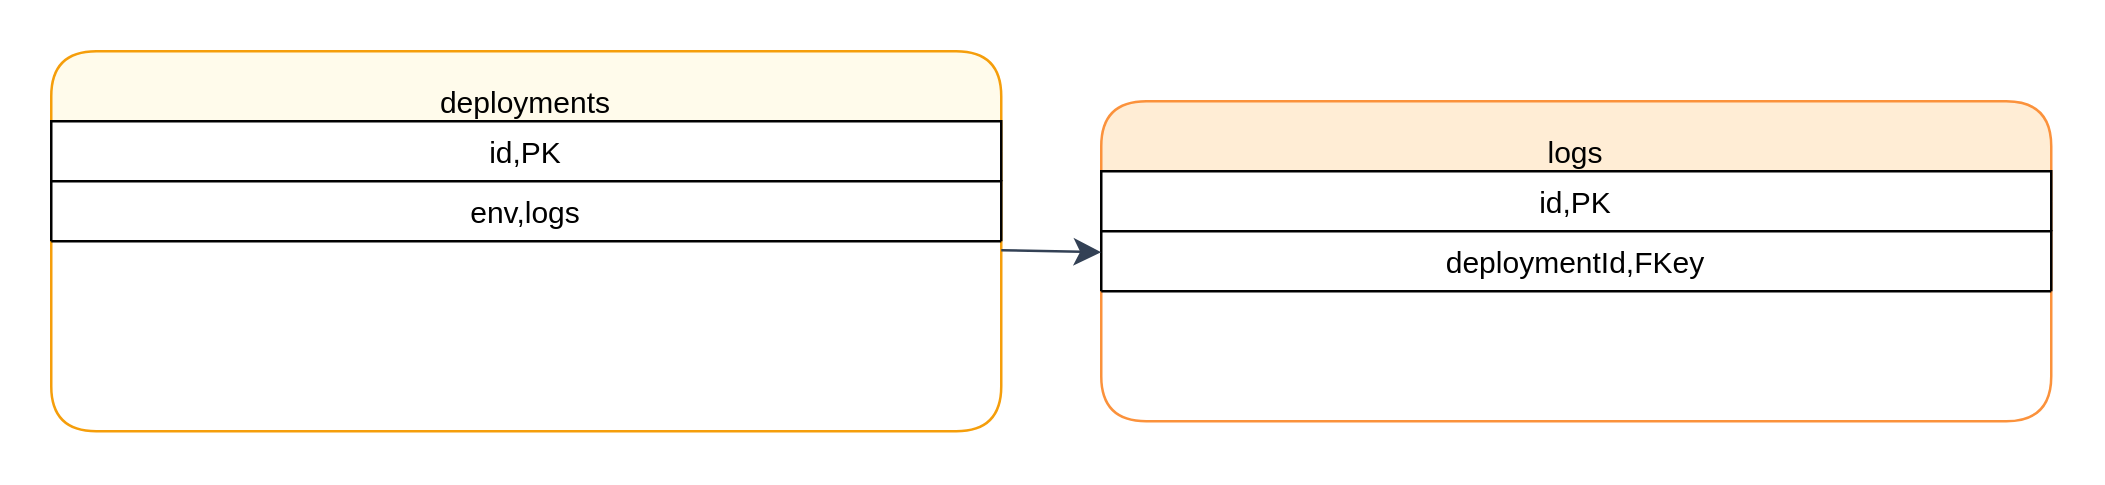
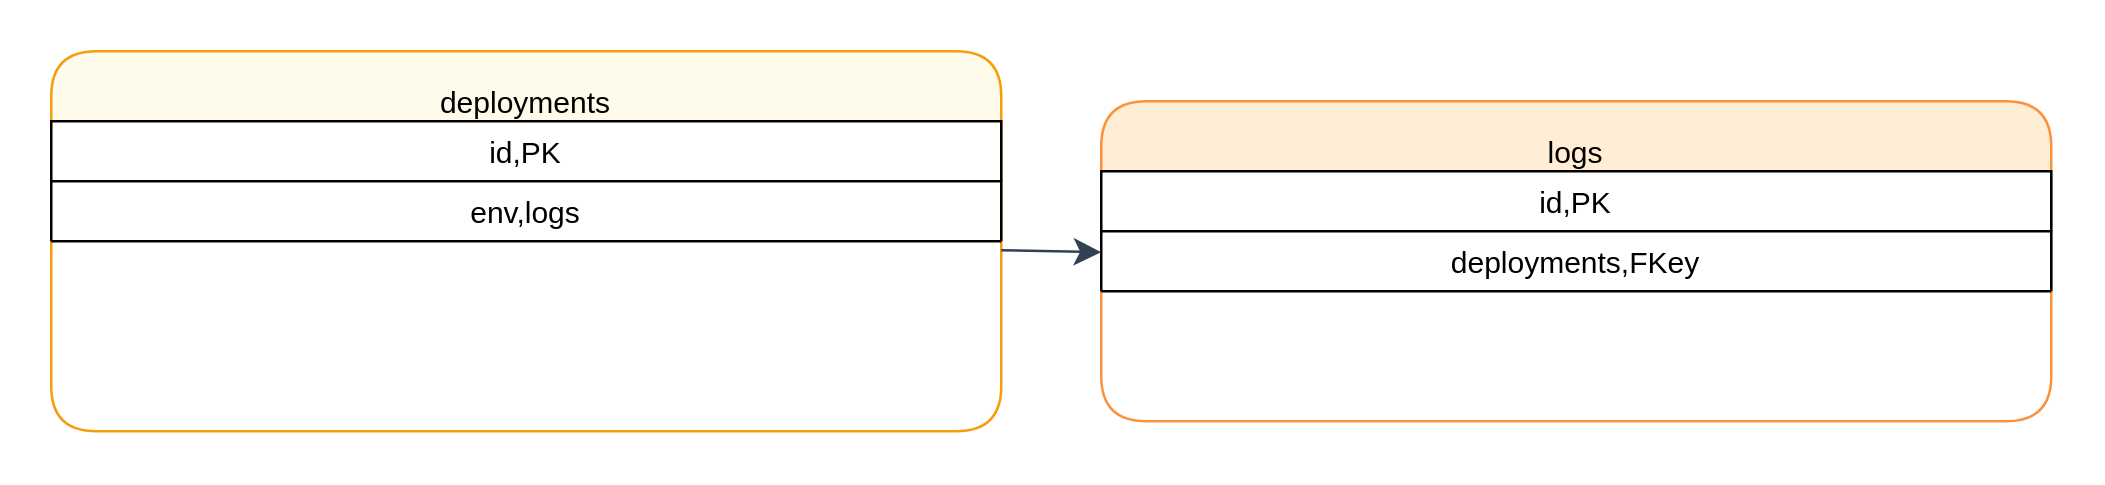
(1575, 263) -> (1575, 263)
